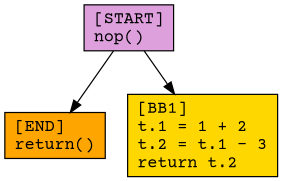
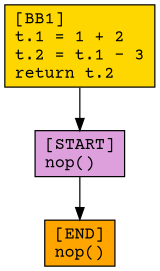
(156, 67) -> (80, 103)
(55, 135) -> (80, 243)
